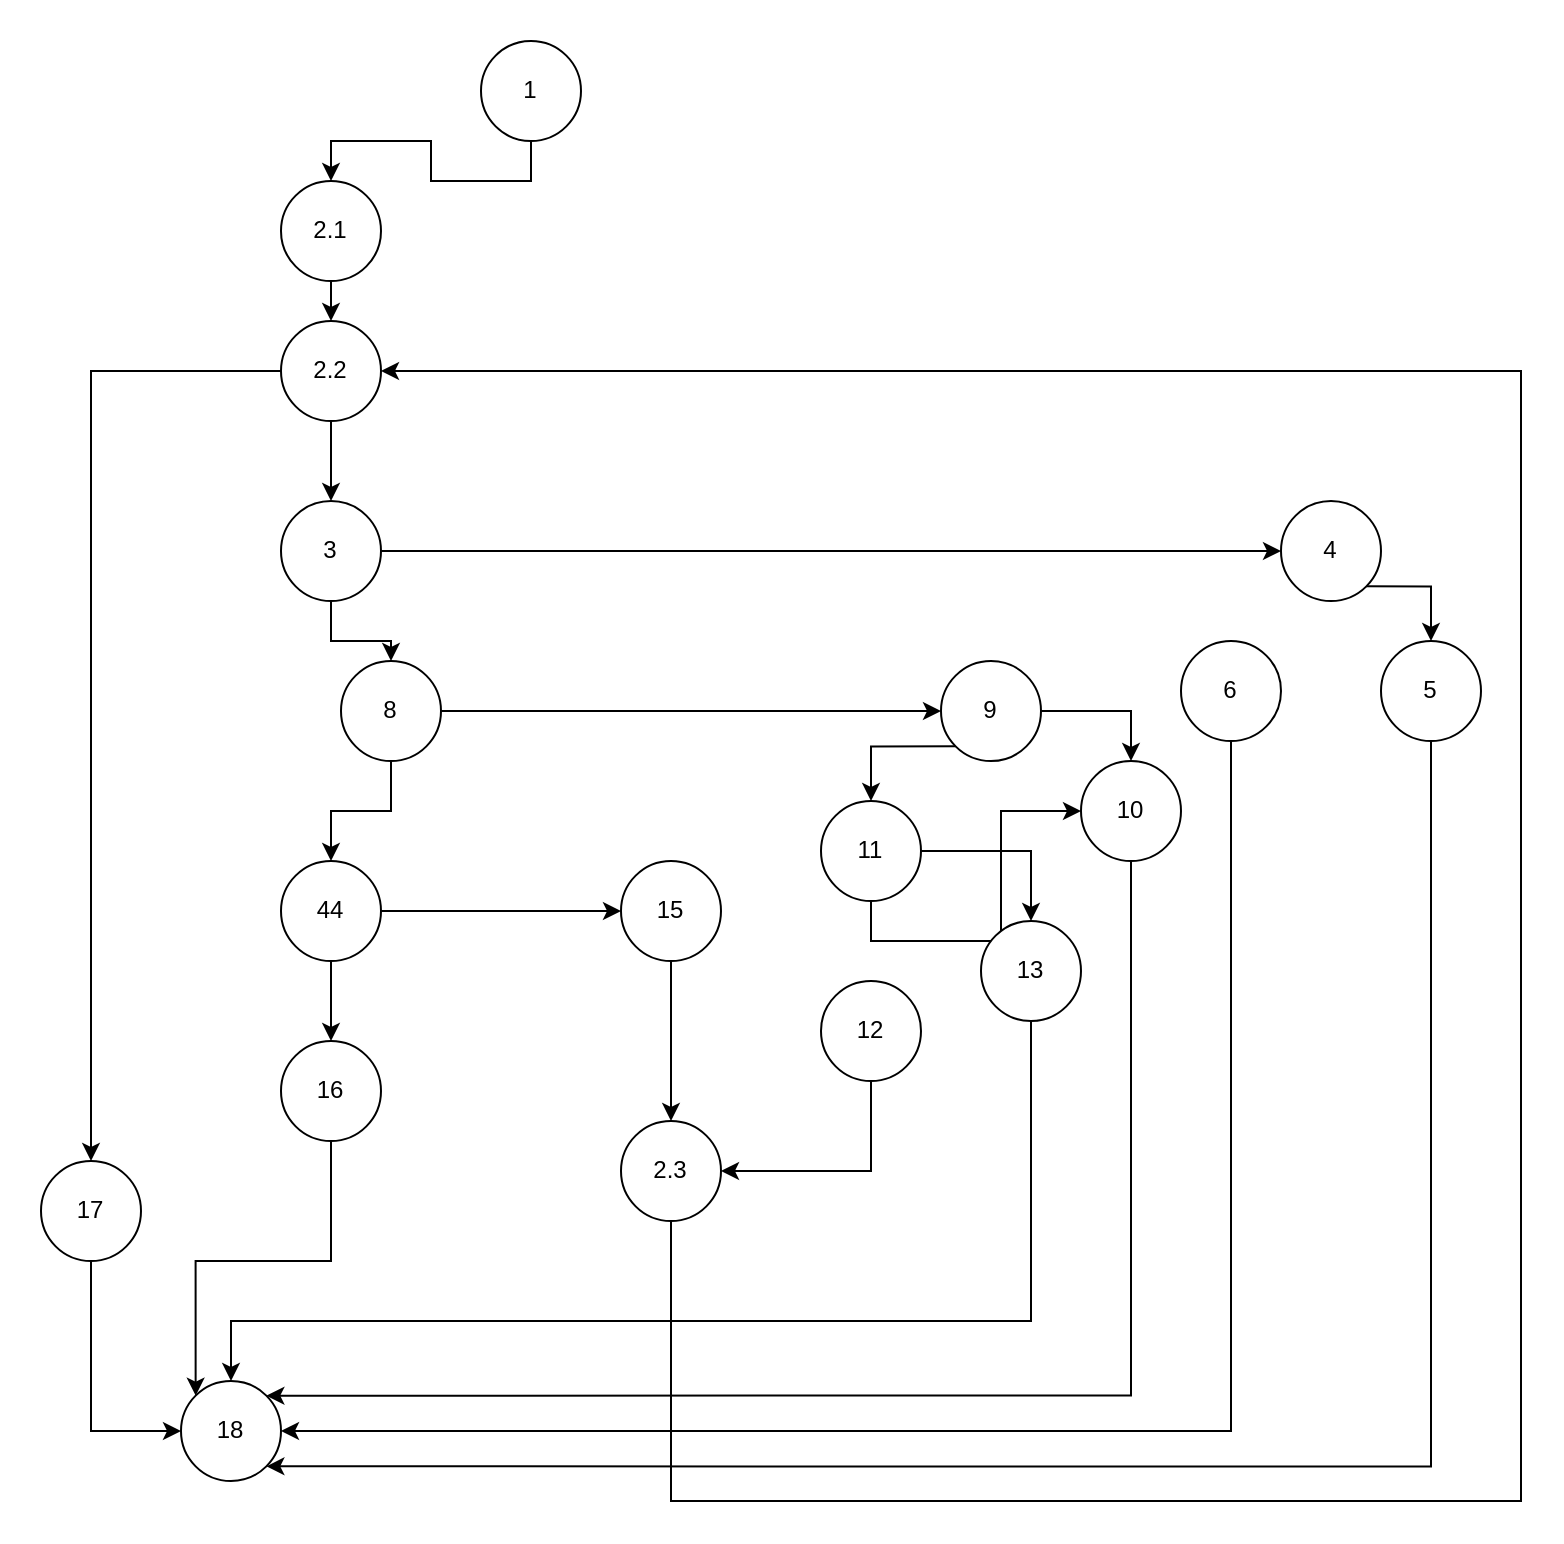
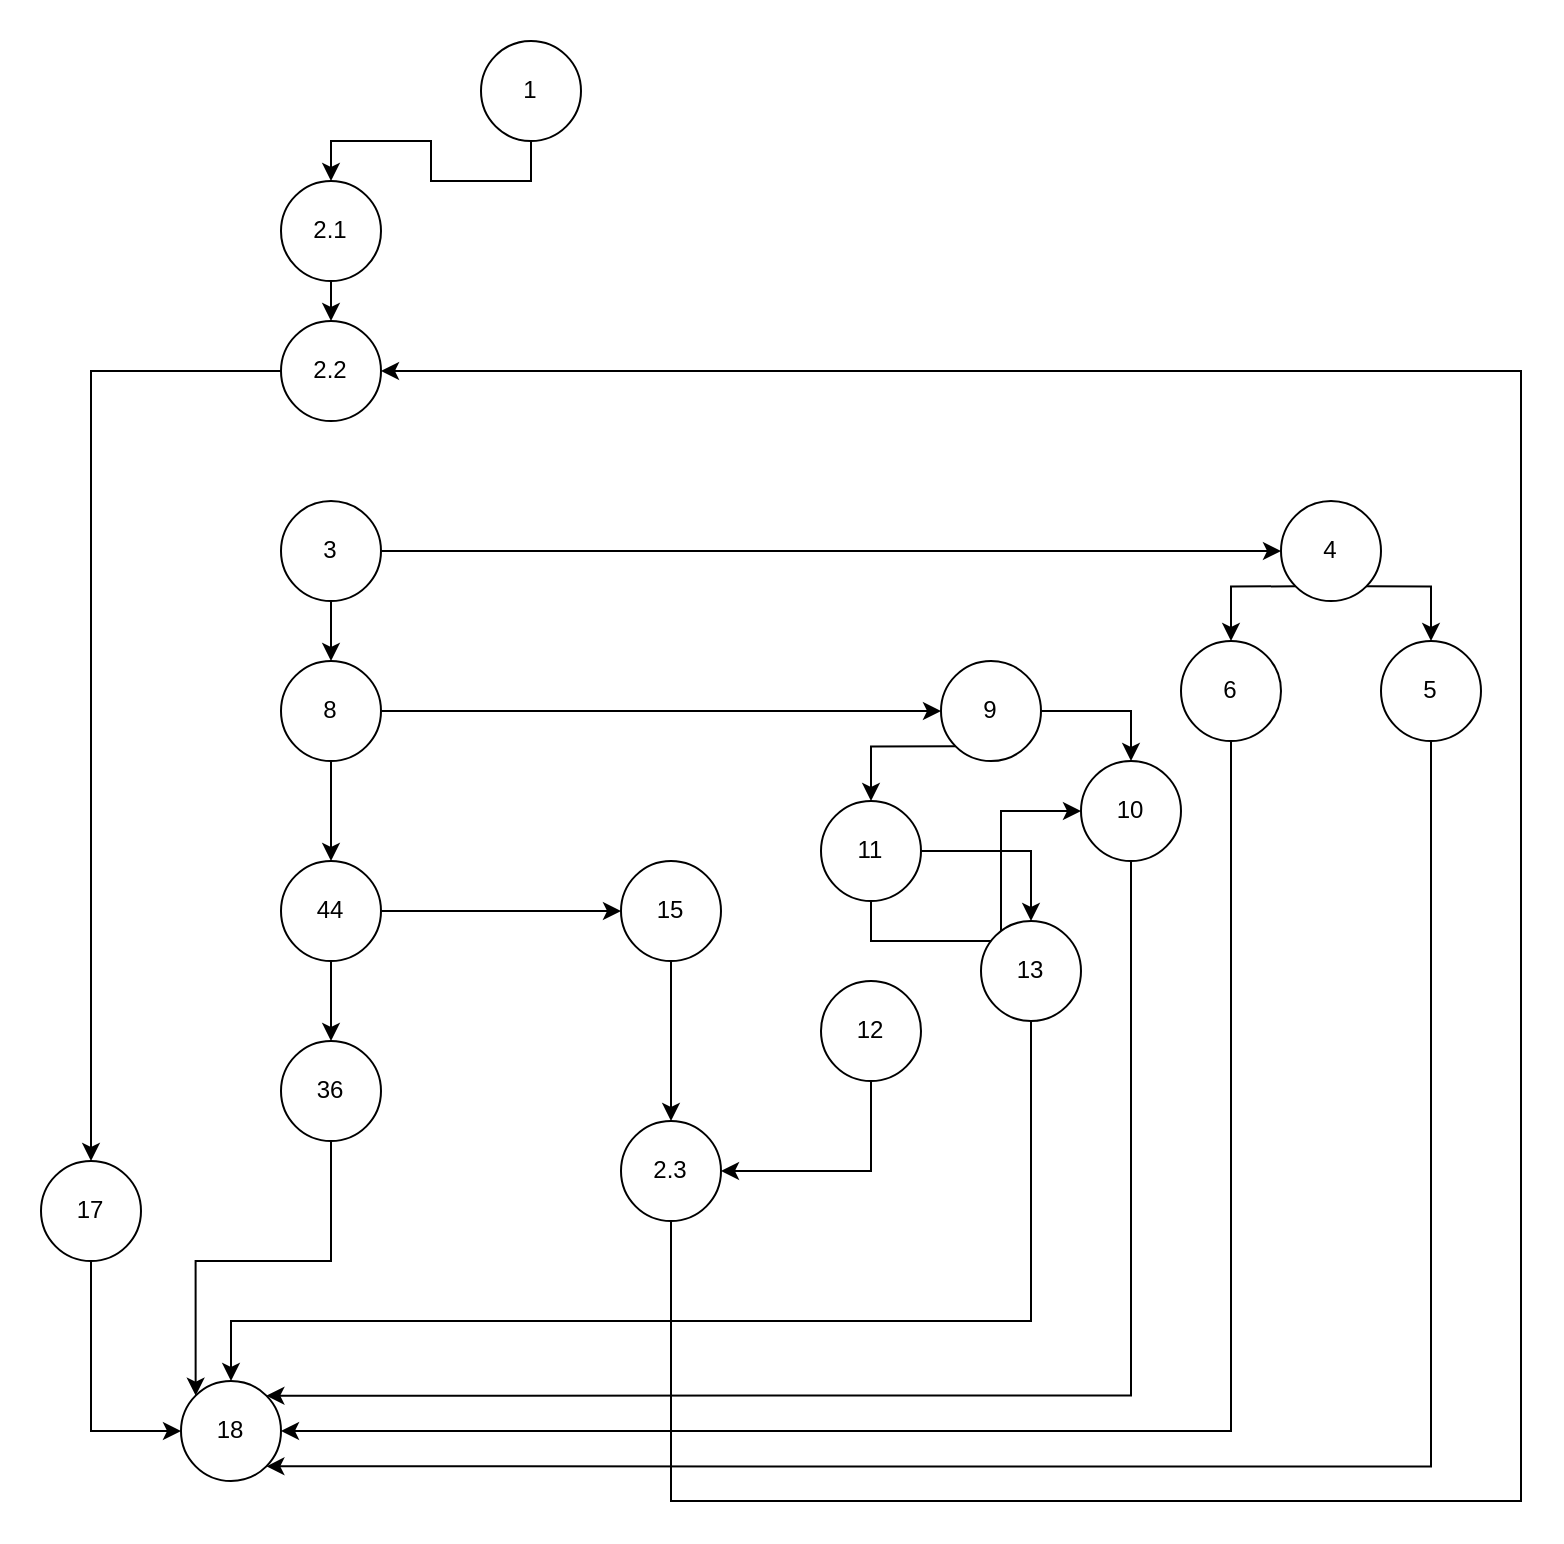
(331, 454) -> none
none -> (1242, 586)
(391, 711) -> (331, 711)
(331, 1091) -> (331, 1091)
